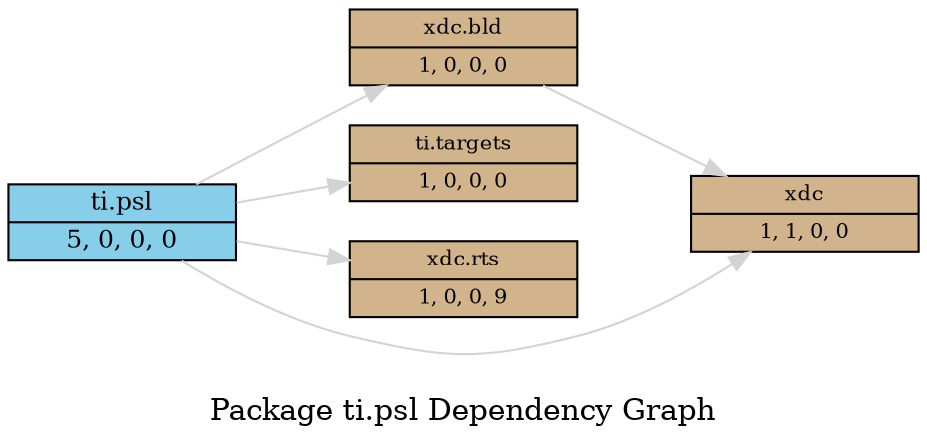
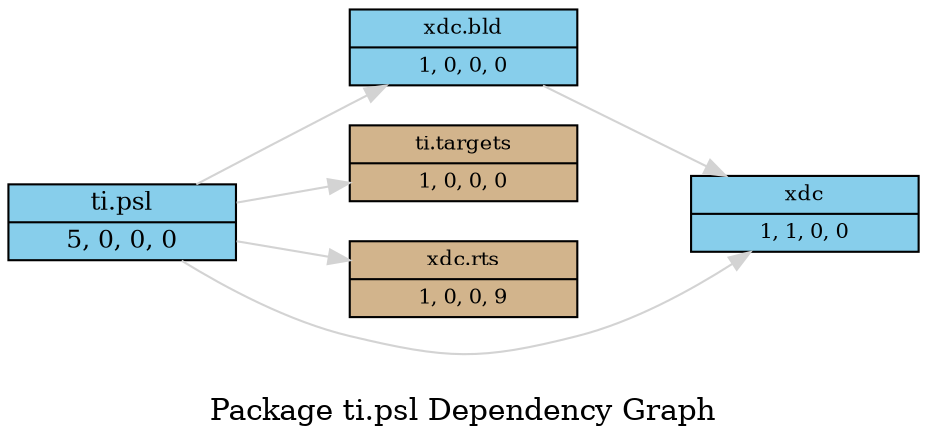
(464, 47) -> (464, 47)
(805, 214) -> (805, 214)
